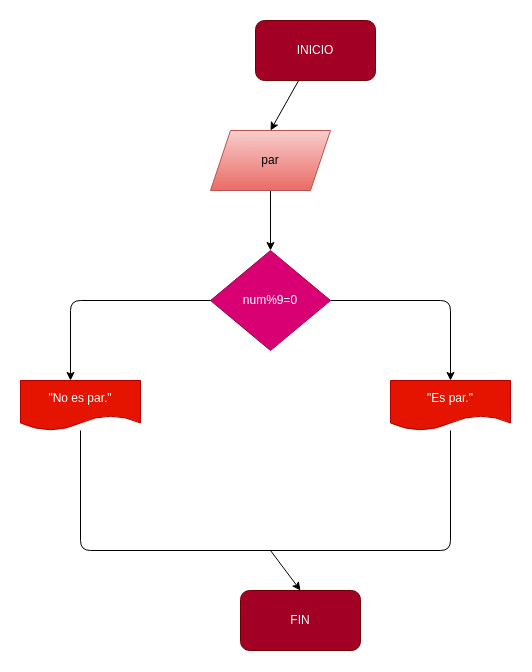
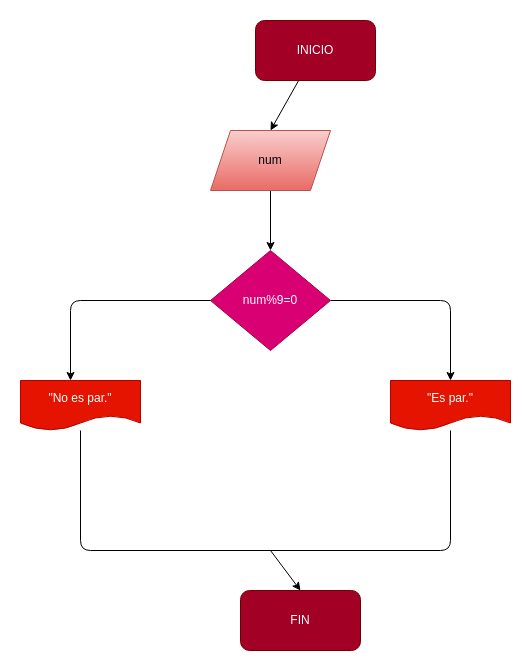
(271, 161) -> (271, 161)
